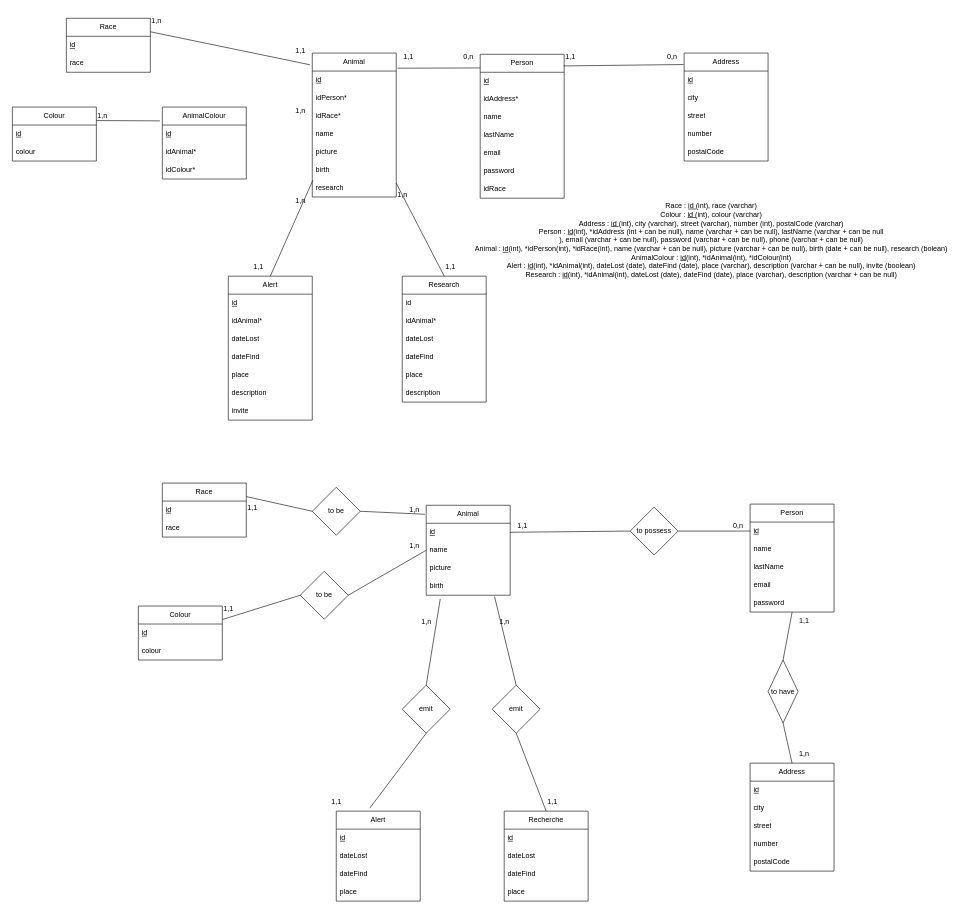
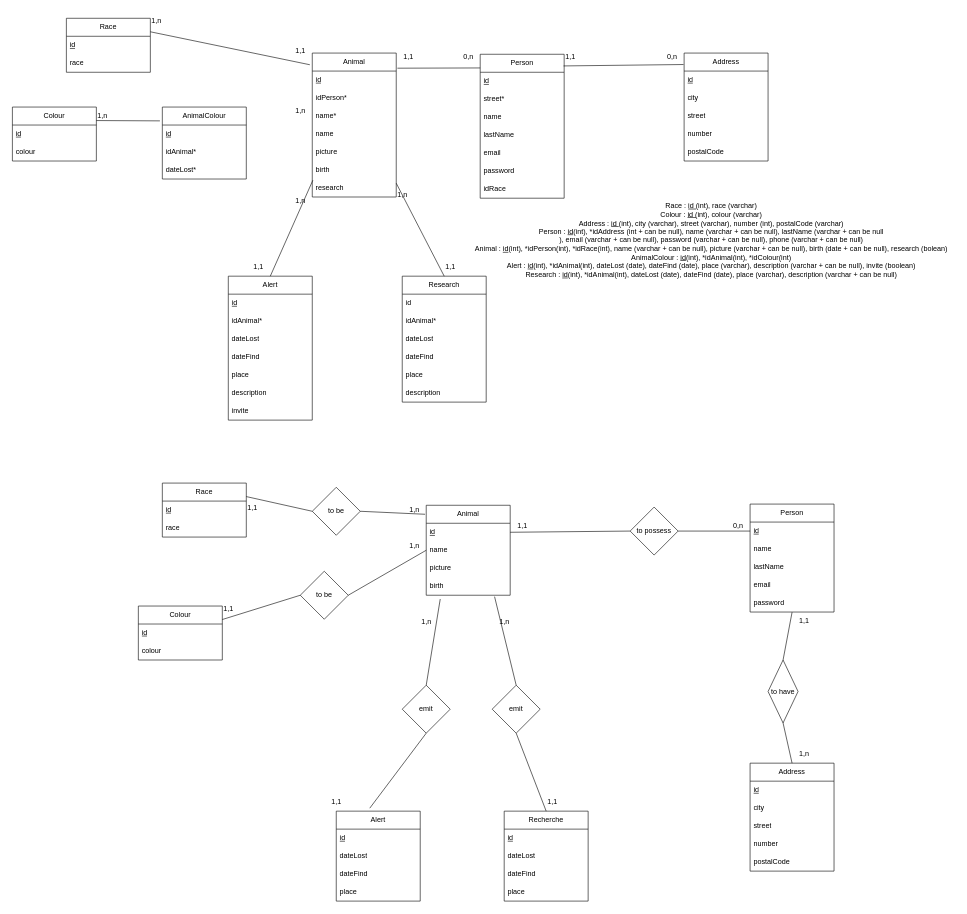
(503, 99) -> (498, 99)
(329, 116) -> (326, 116)
(182, 170) -> (184, 170)
